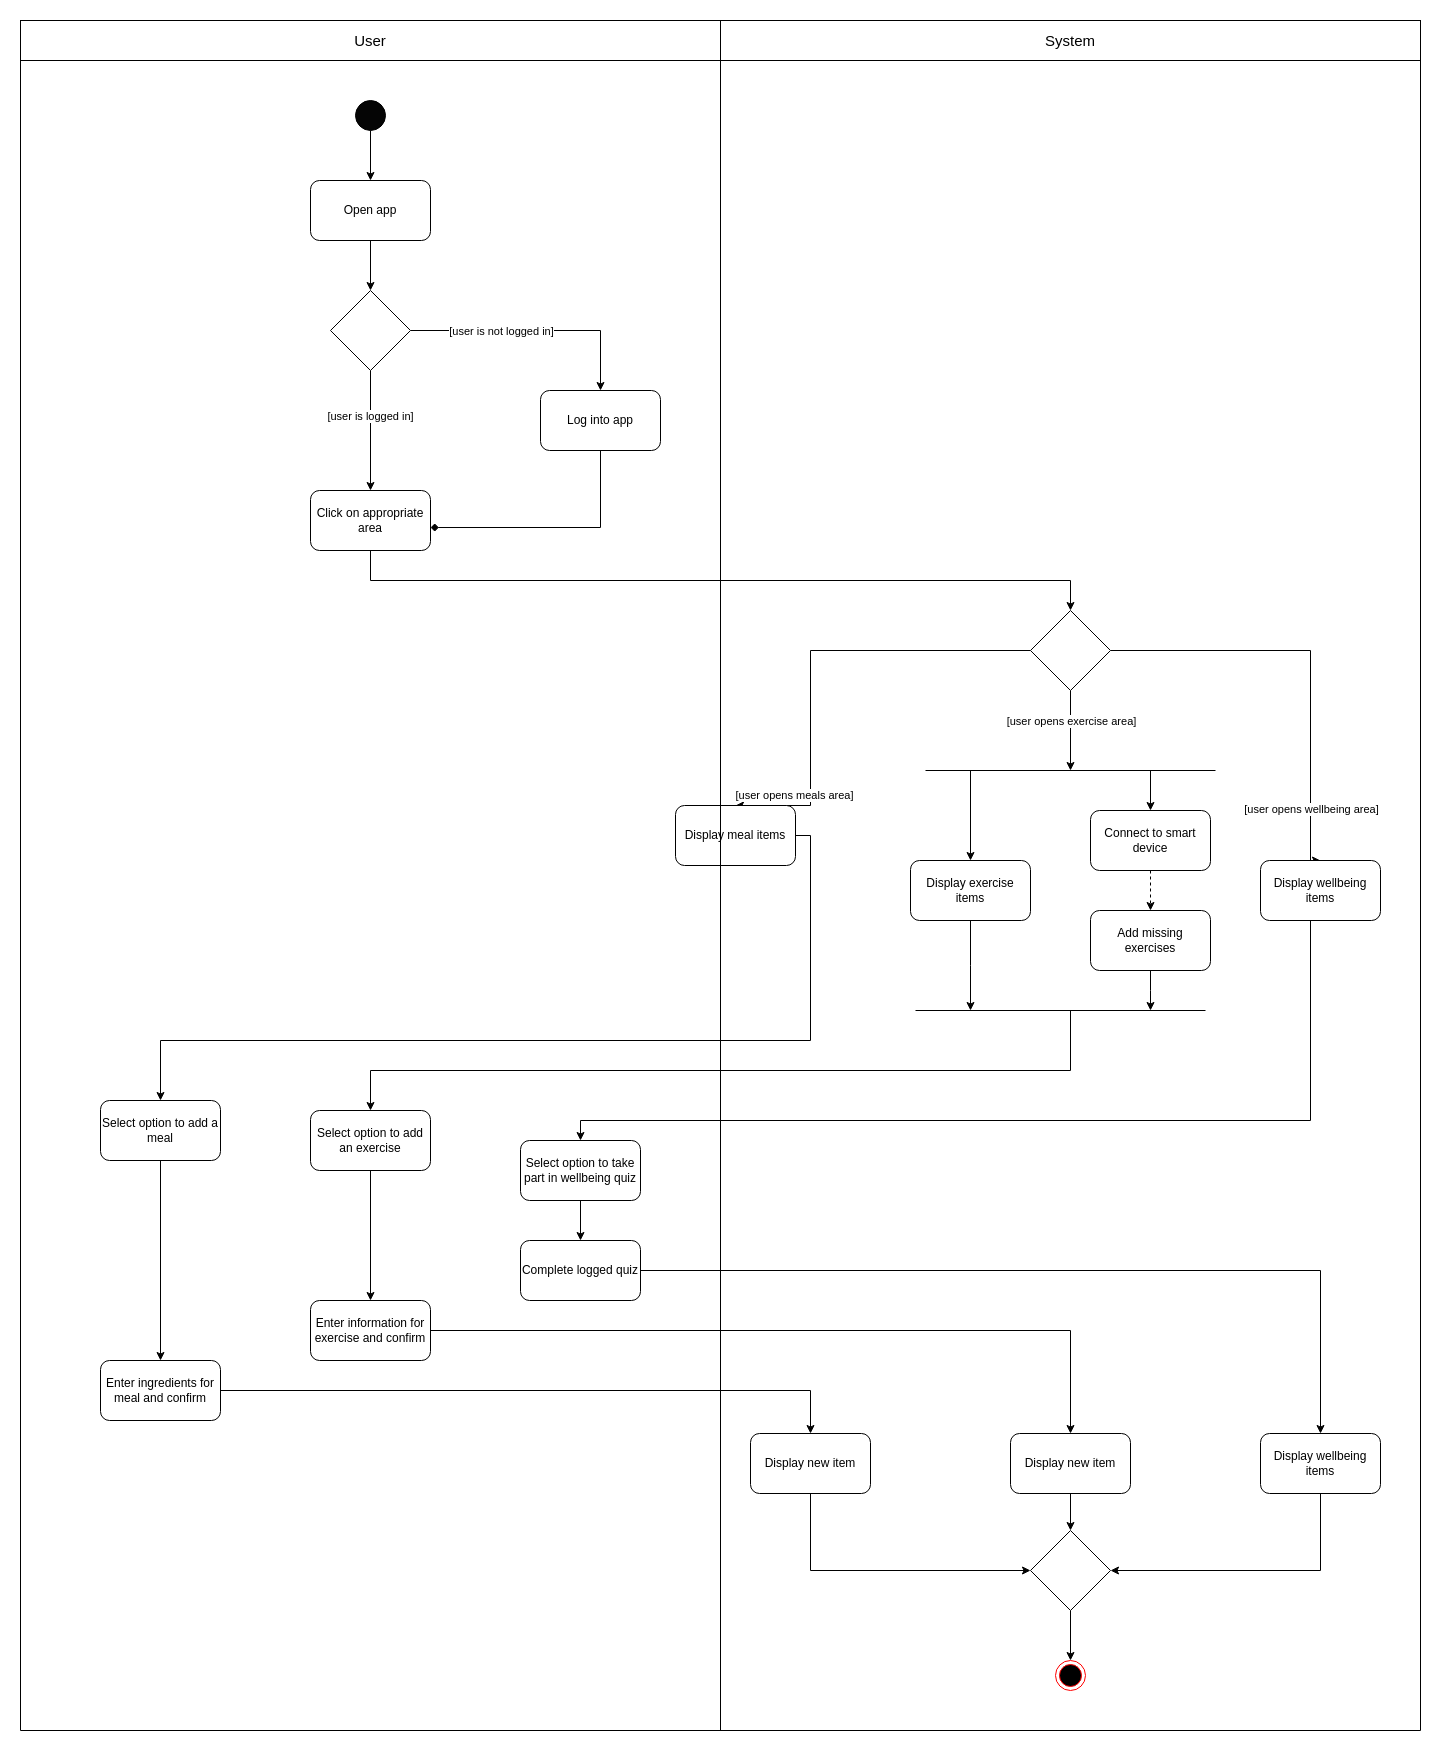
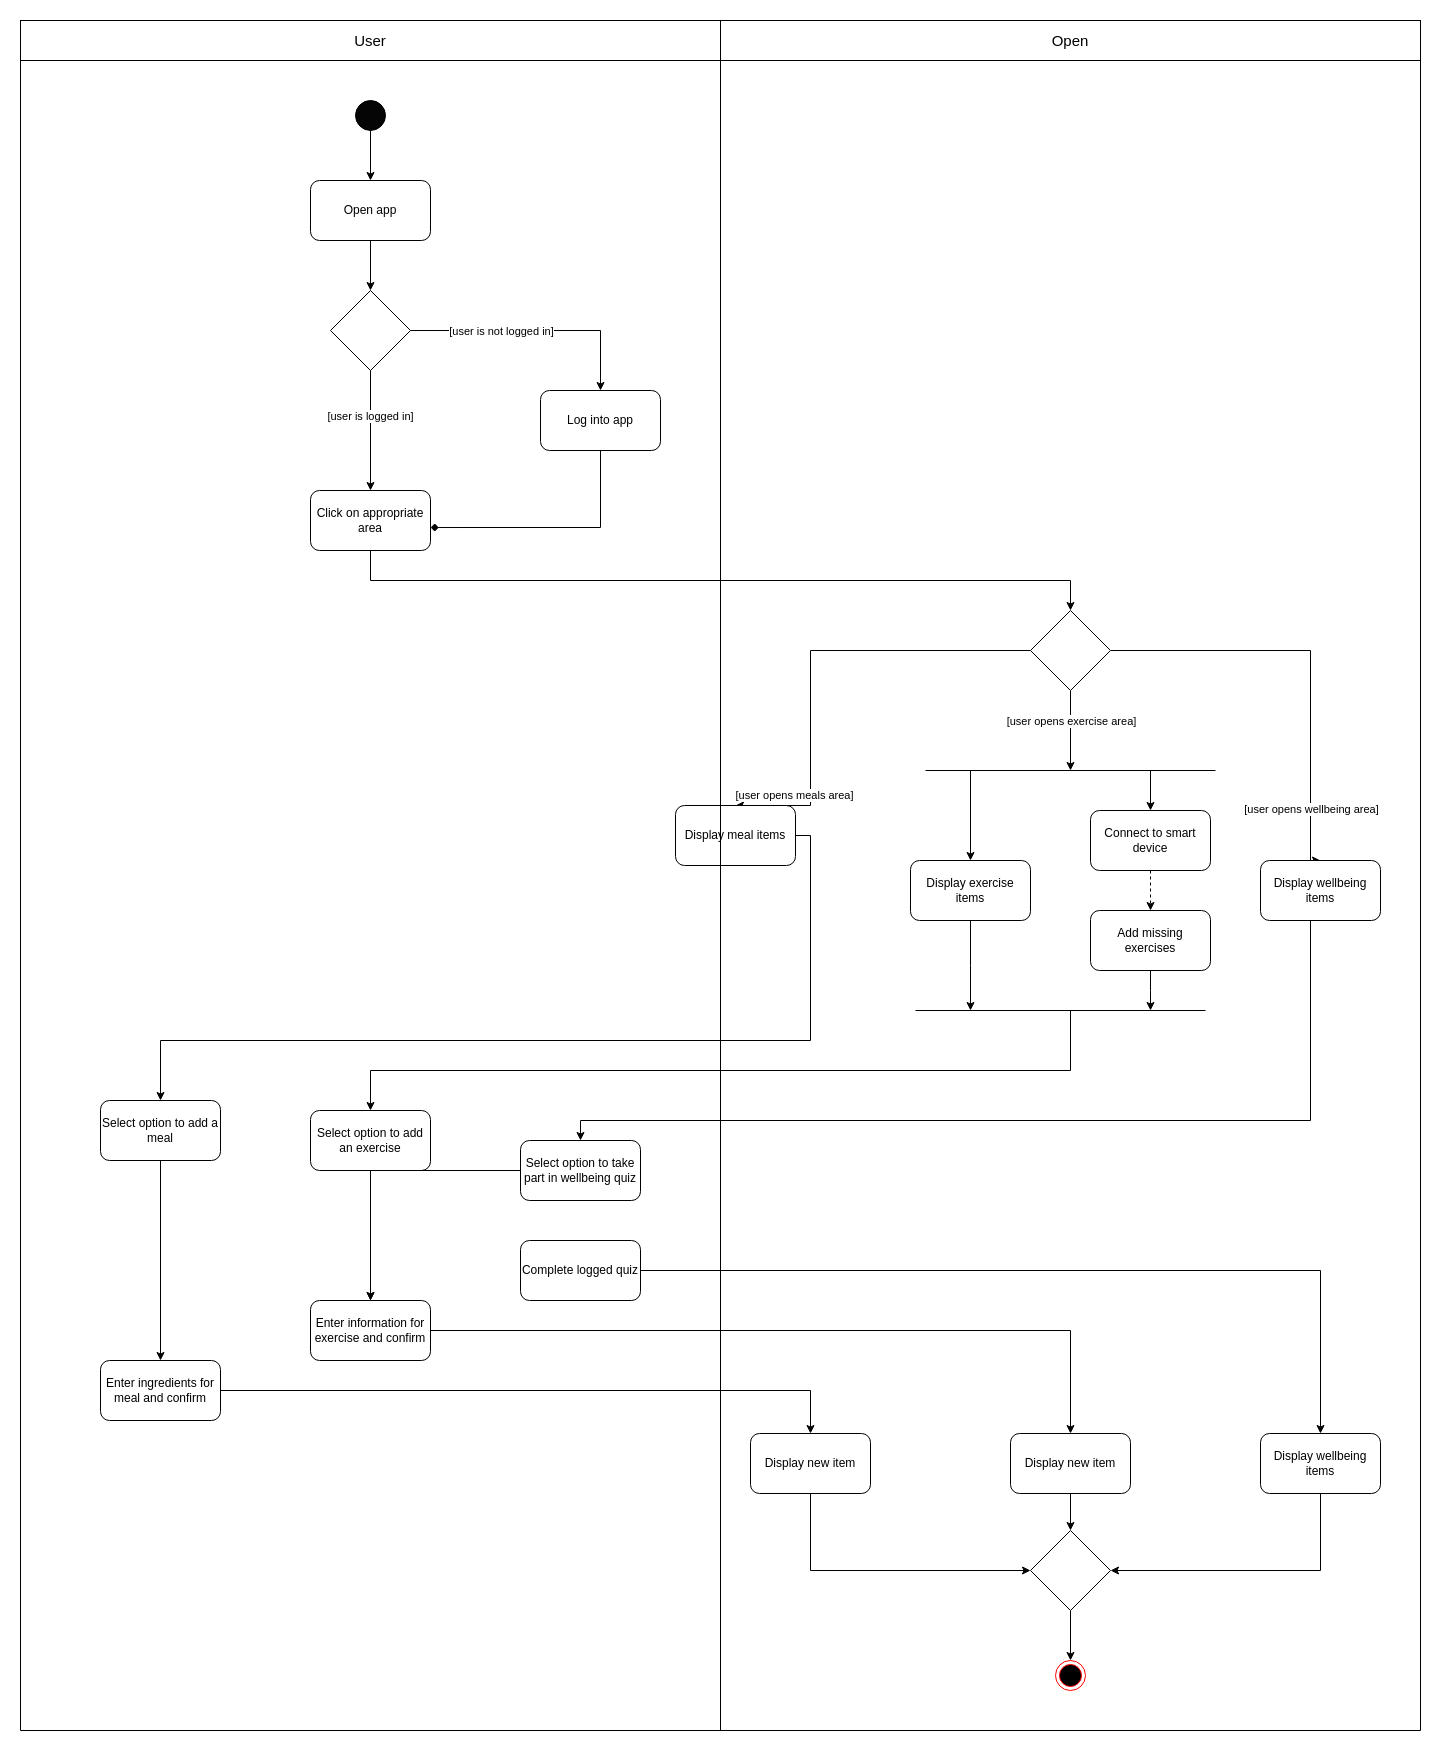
(1071, 41) -> (1071, 41)
(581, 1217) -> (472, 1171)
